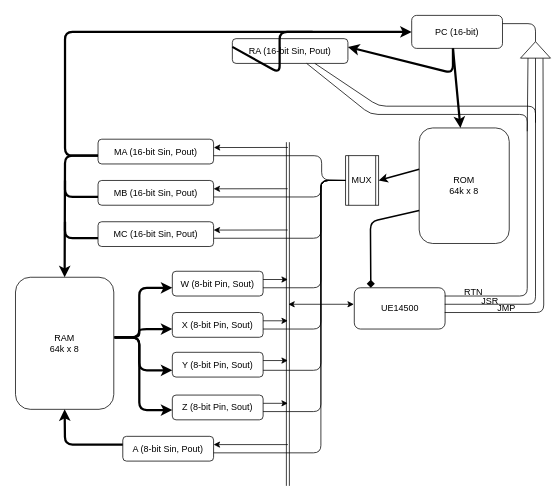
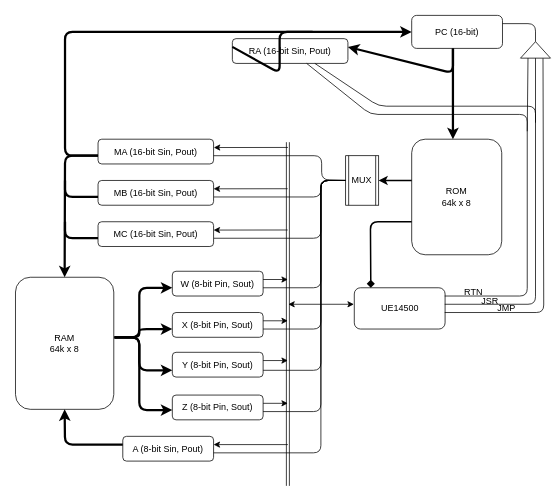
(464, 186) -> (456, 197)
